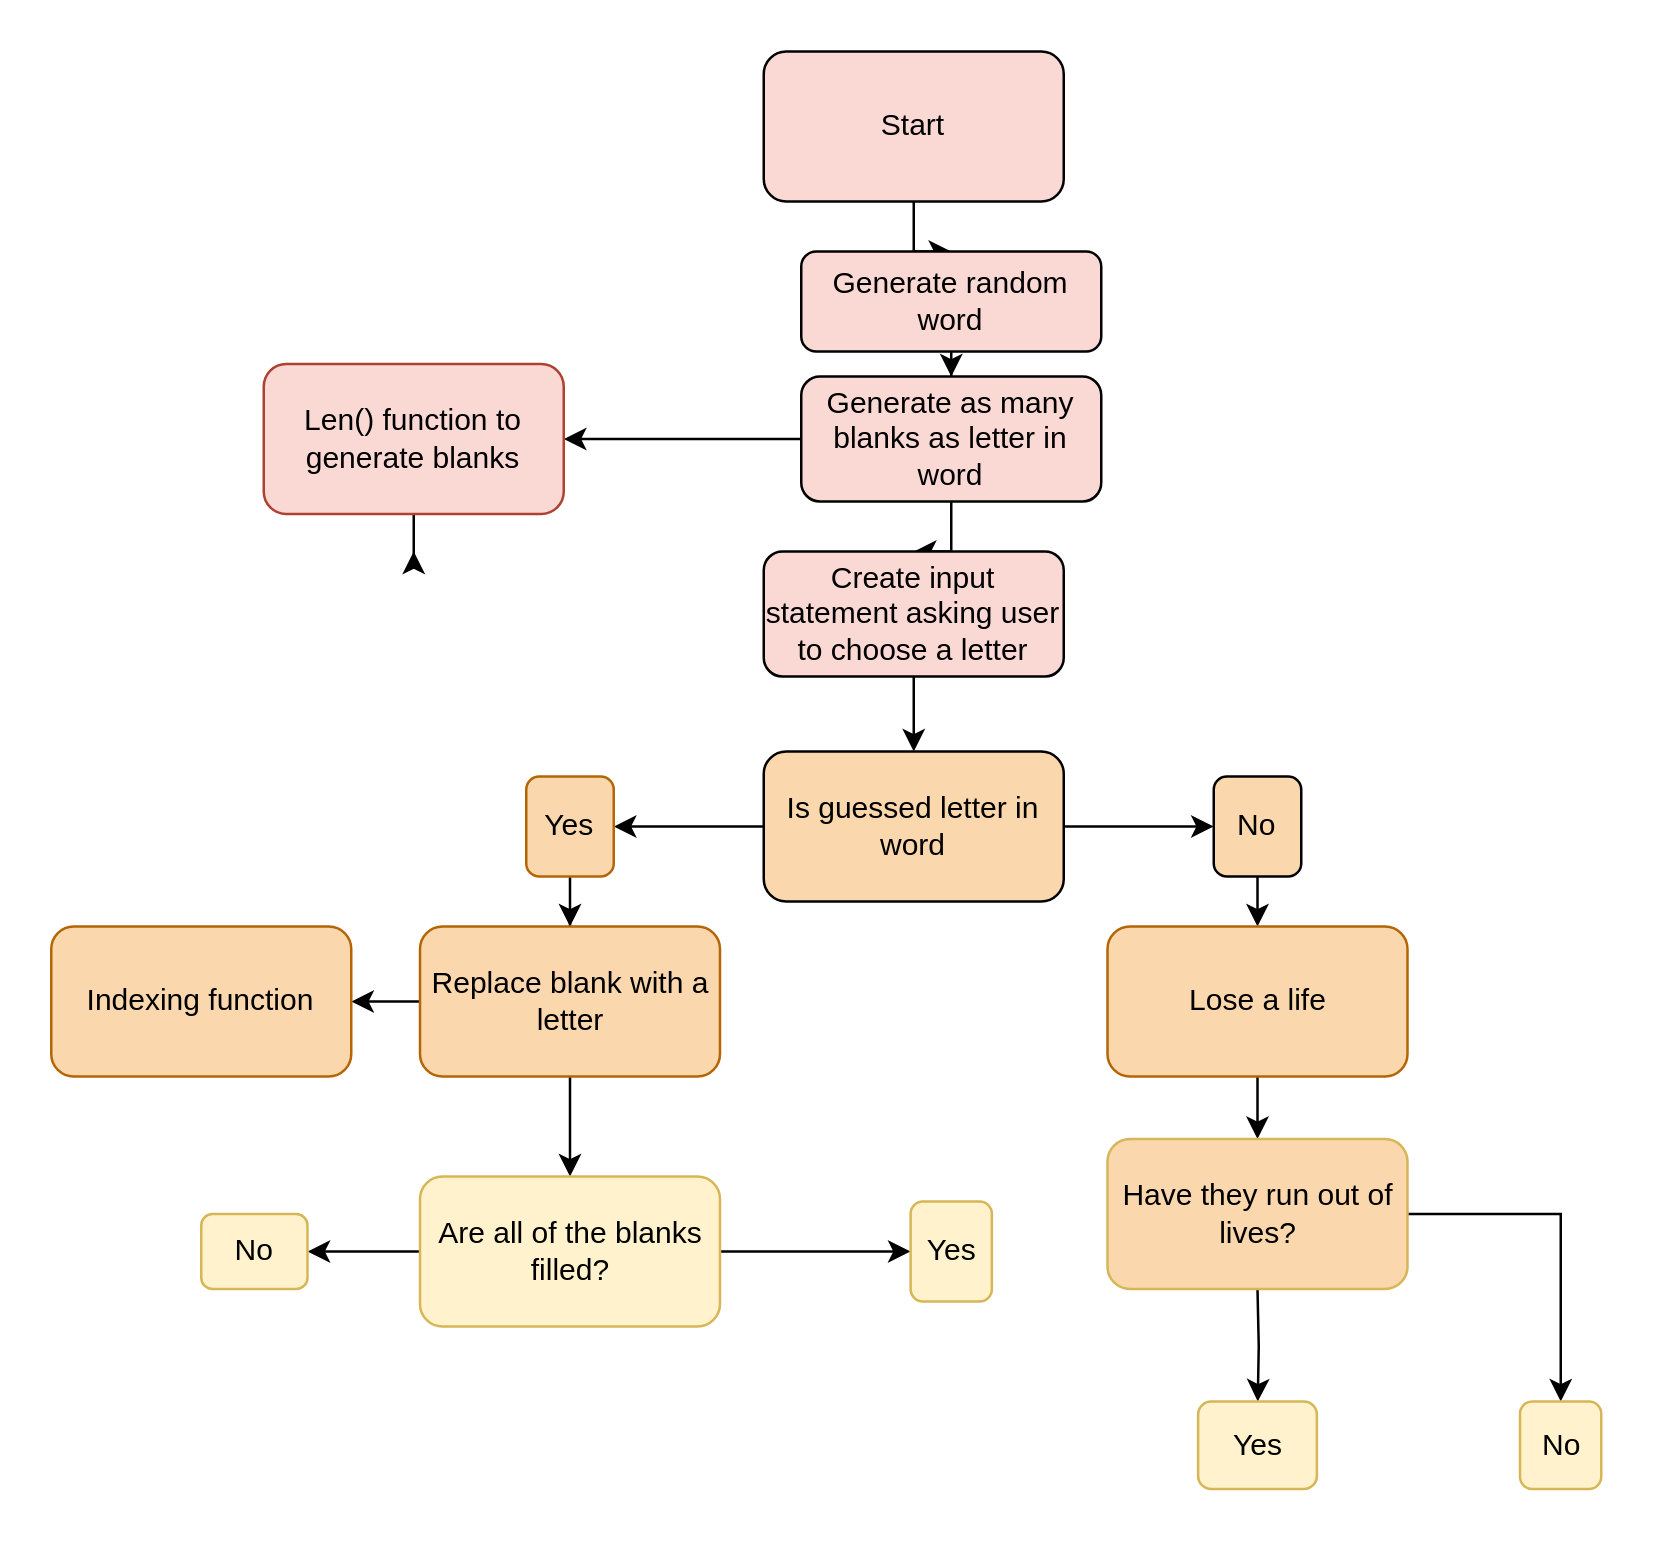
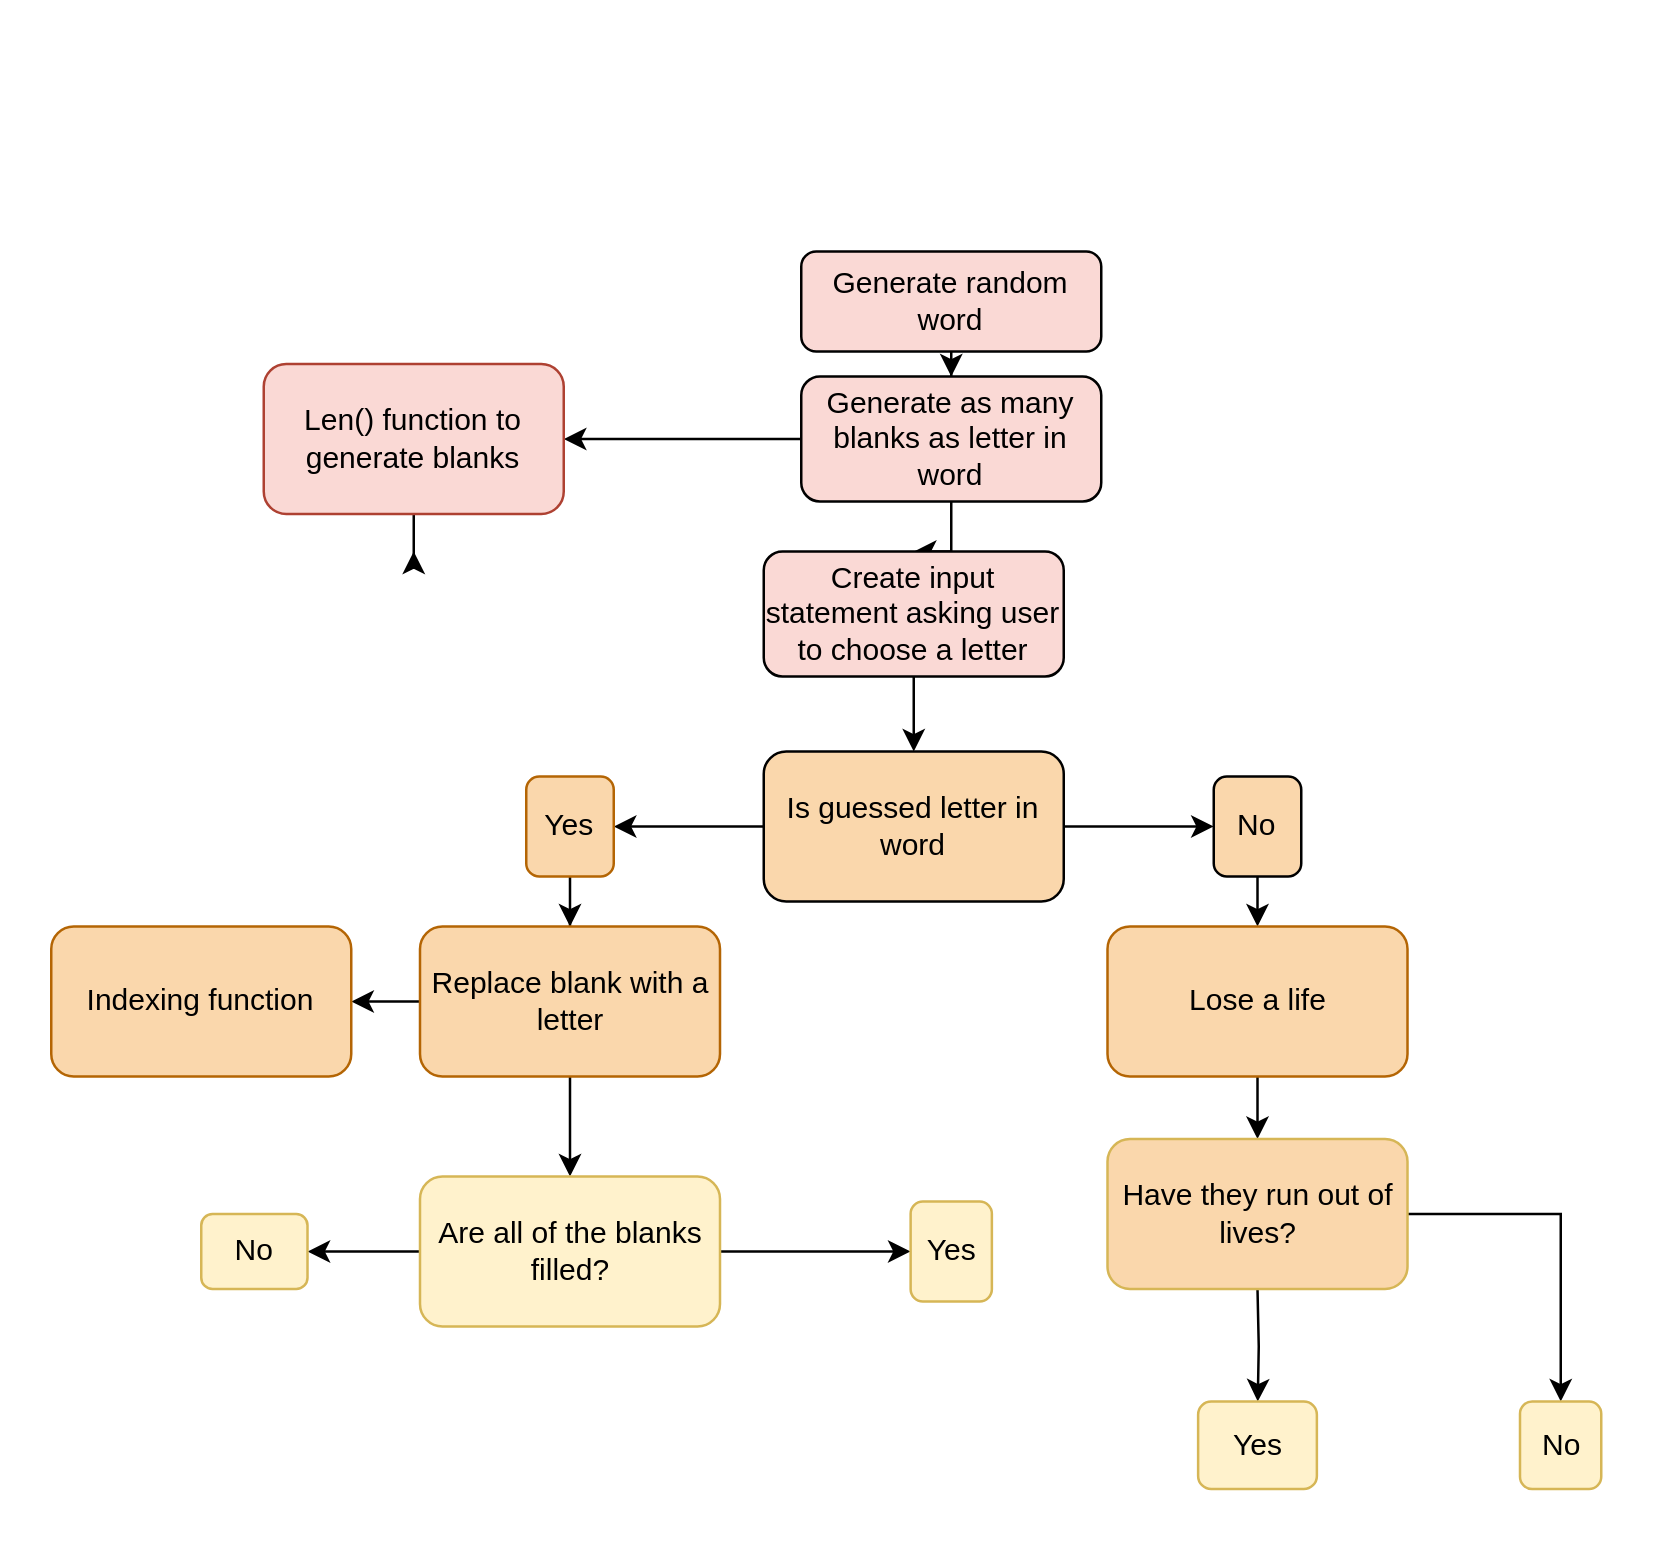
(914, 126) -> none
(914, 227) -> none
